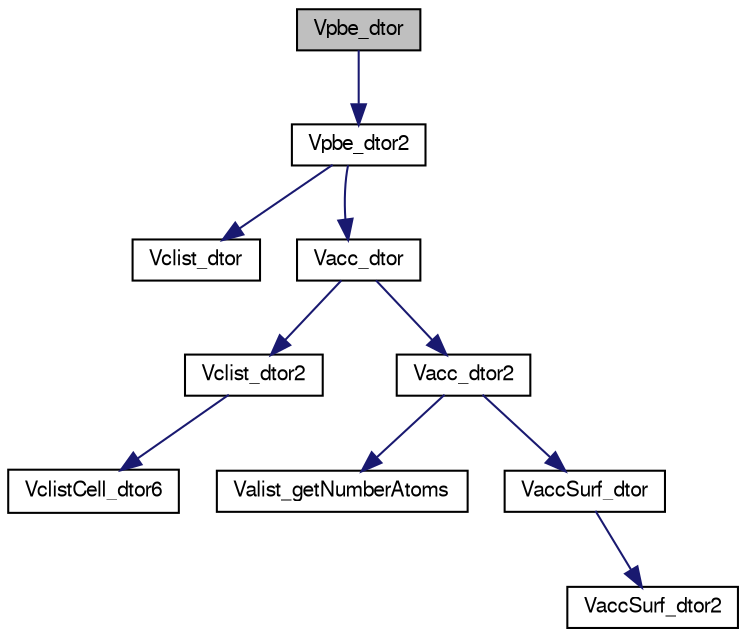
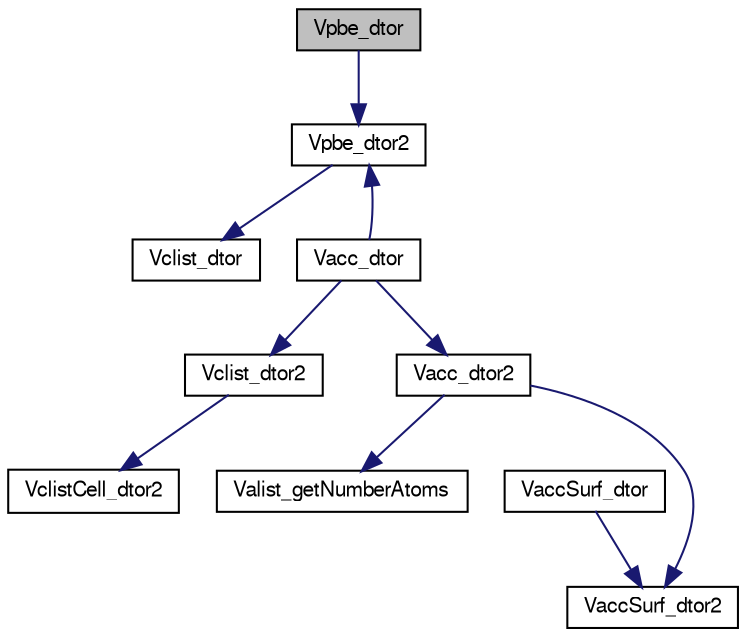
(345, 192) -> (372, 213)
(516, 426) -> (659, 442)
(94, 491) -> (94, 491)
